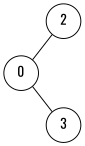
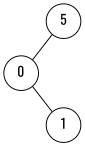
(64, 21) -> (64, 21)
(64, 125) -> (64, 125)
